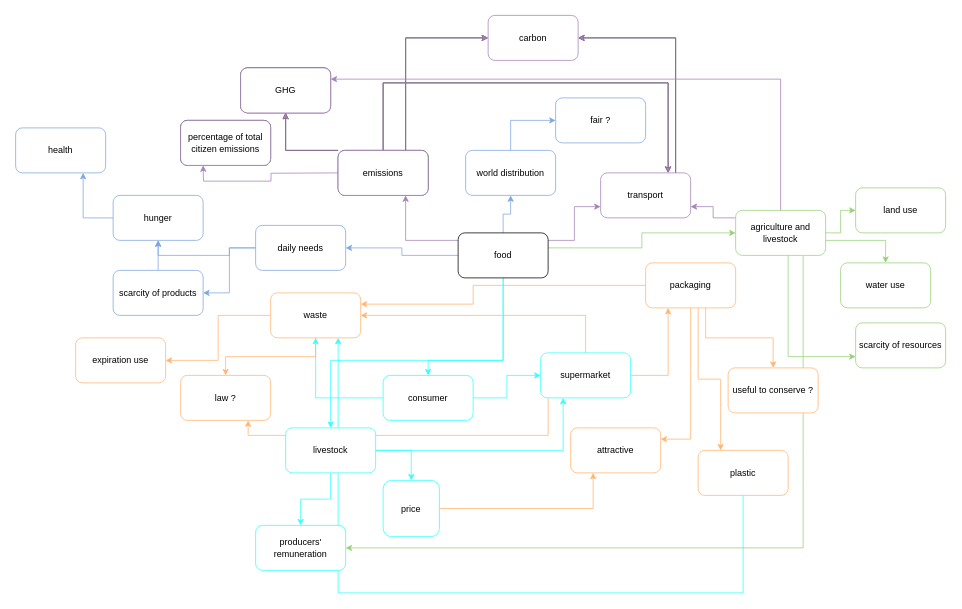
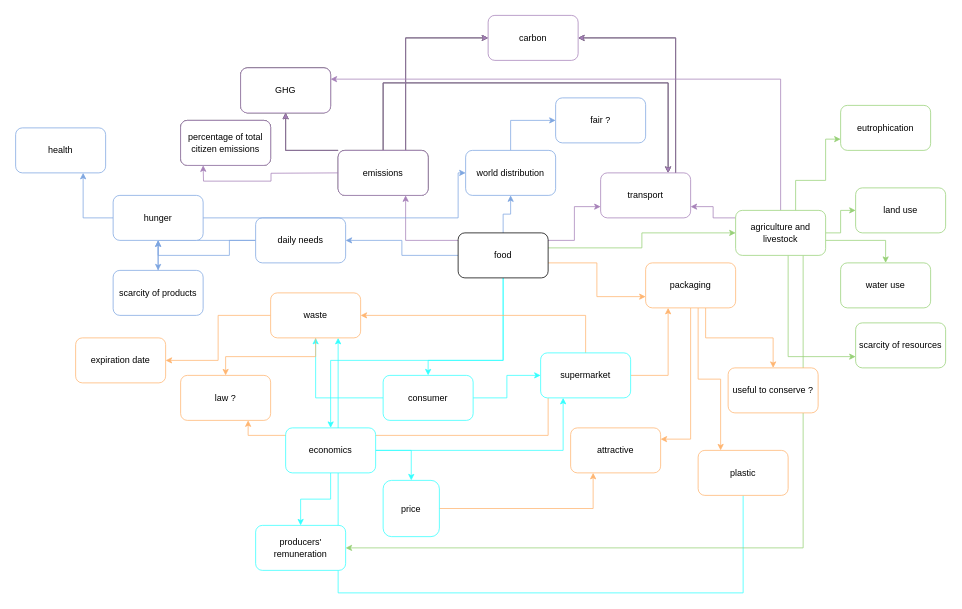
none -> (885, 128)
none -> (820, 180)
none -> (299, 218)
(300, 248) -> (300, 240)
(558, 285) -> none
none -> (612, 297)
(120, 360) -> (120, 360)
(330, 450) -> (330, 450)
